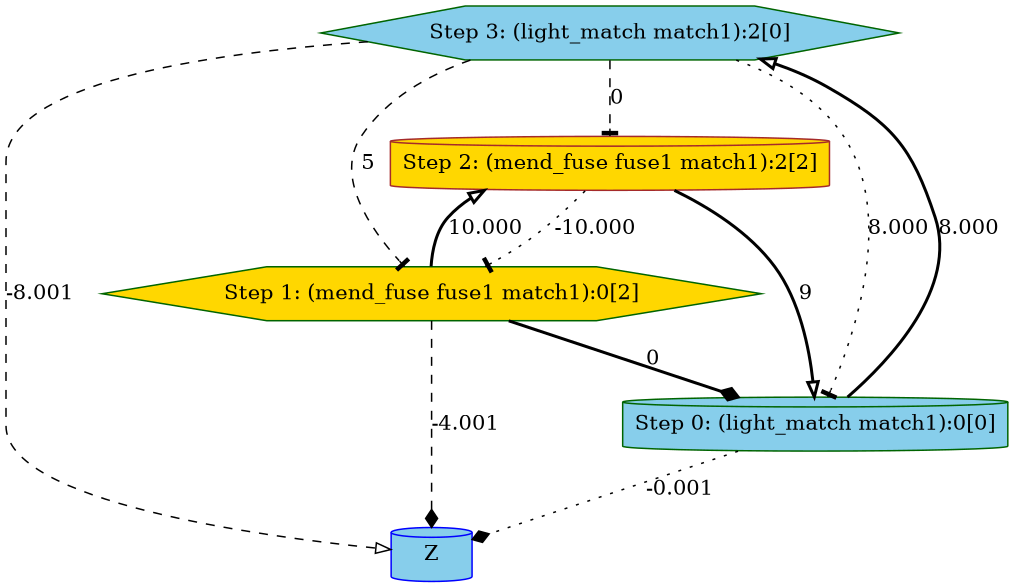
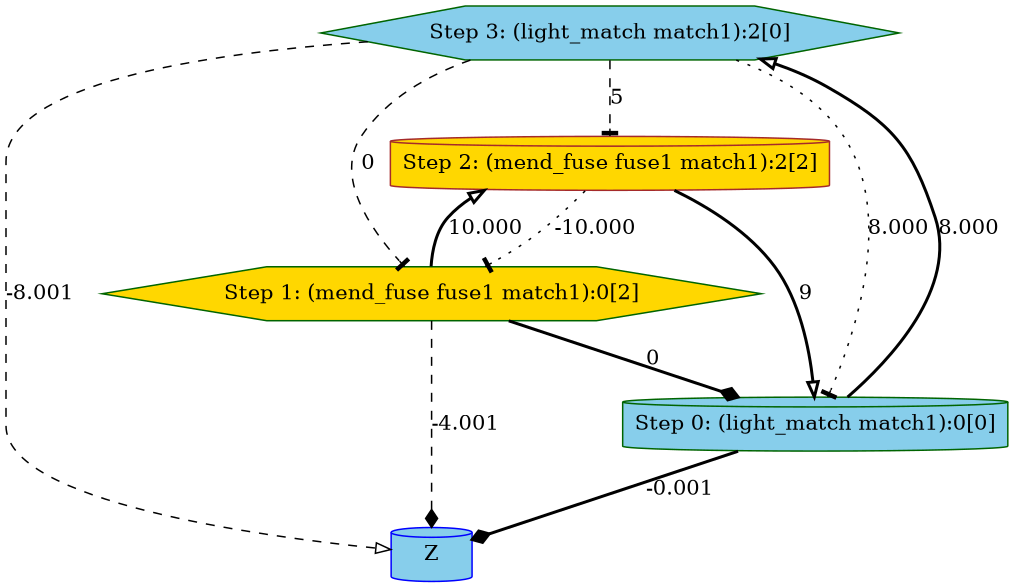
(617, 98) -> (617, 98)
(369, 163) -> (369, 163)
(614, 493) -> (614, 493)
